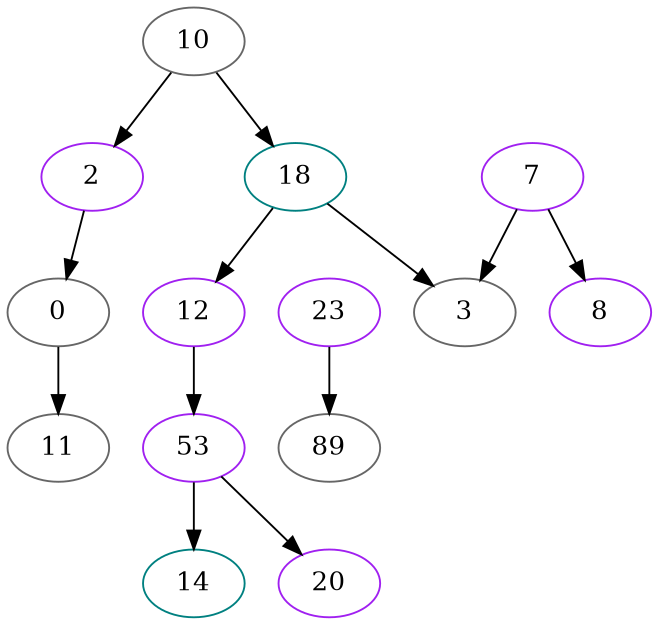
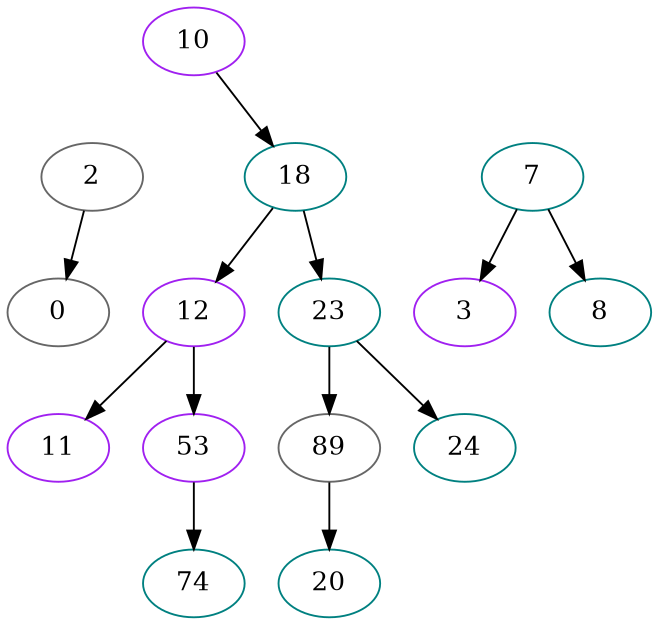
(194, 41) -> (194, 41)
(149, 102) -> none
(92, 177) -> (92, 177)
(533, 177) -> (533, 177)
(373, 239) -> (310, 235)
(329, 312) -> (329, 312)
(465, 312) -> (465, 312)
(600, 312) -> (600, 312)
(58, 371) -> (133, 373)
(58, 448) -> (58, 448)
none -> (465, 448)
(255, 509) -> (329, 506)
(194, 583) -> (194, 583)
(329, 583) -> (329, 583)
